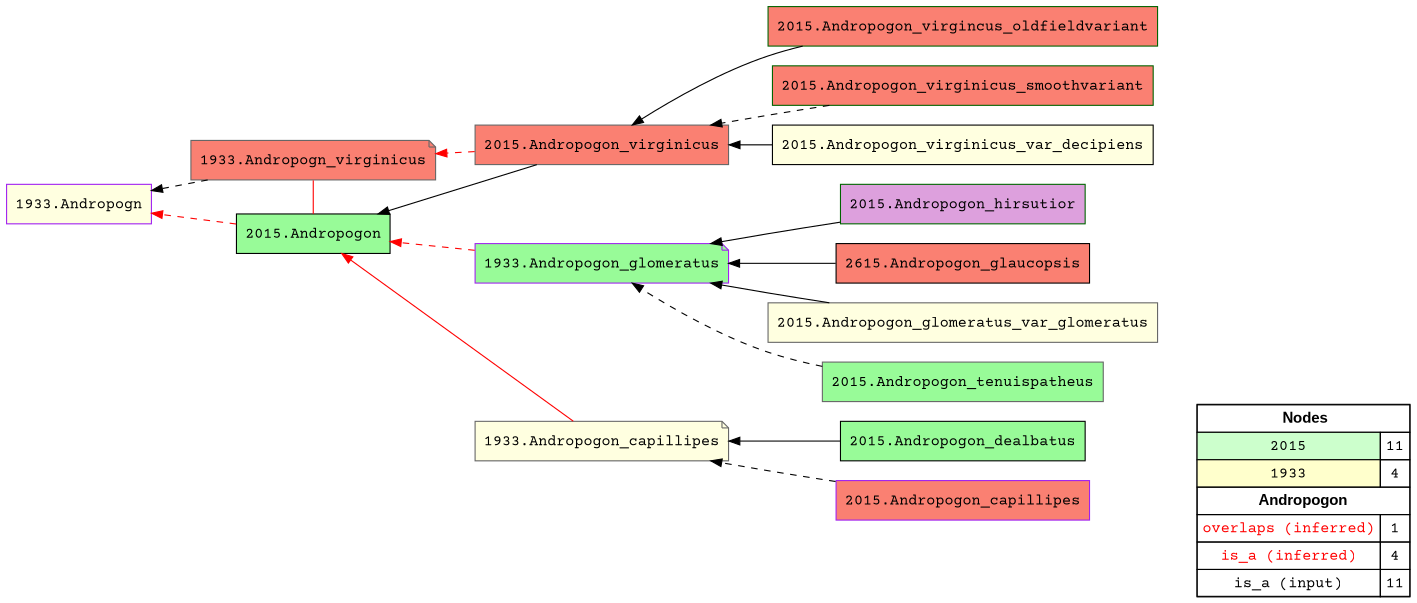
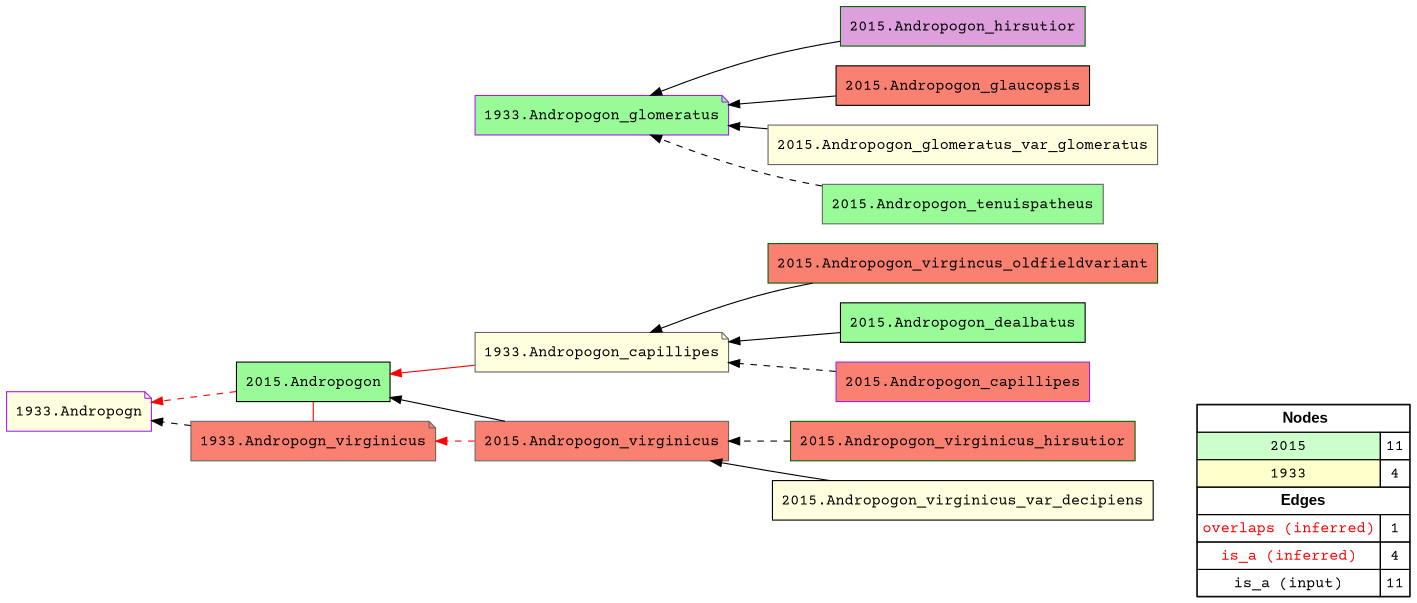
(719, 76) -> (736, 302)
(963, 86) -> (963, 441)
(79, 204) -> (79, 411)
(438, 246) -> none
(963, 263) -> (963, 86)
(1304, 500) -> (1304, 500)
